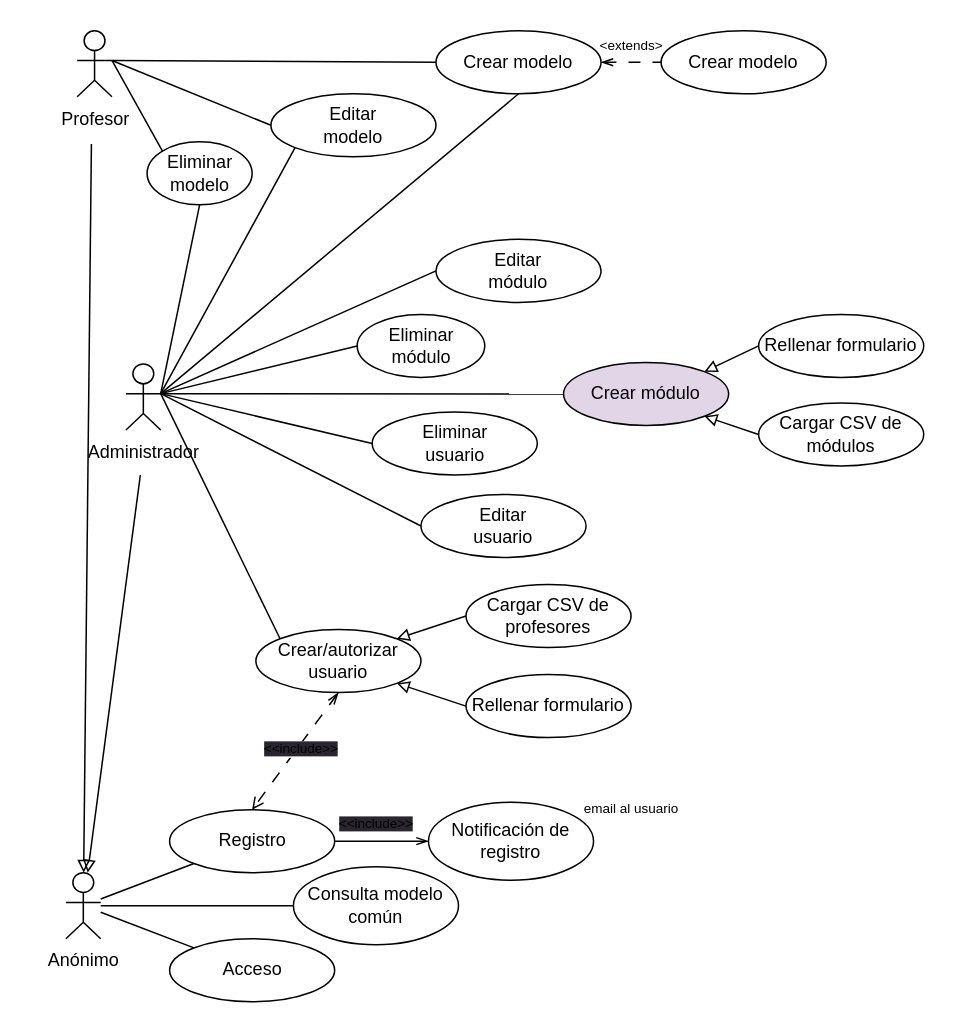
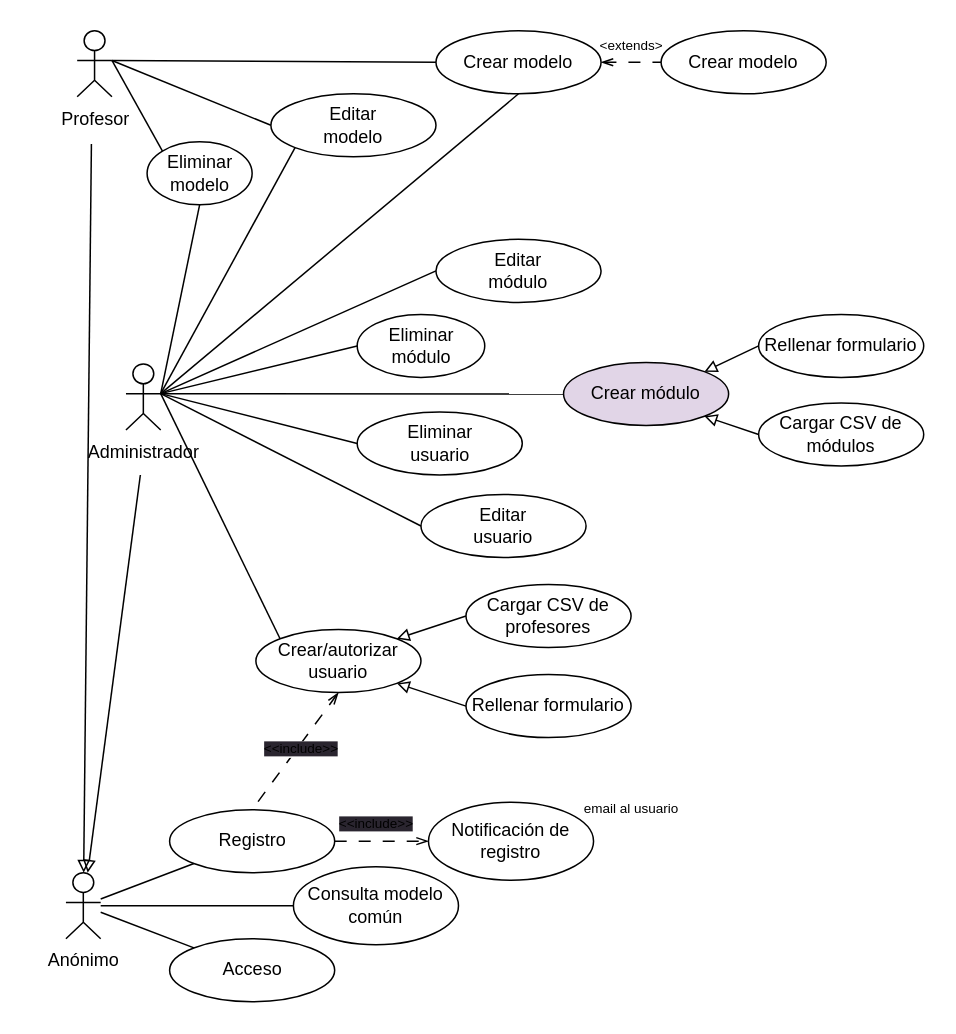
(455, 443) -> (440, 443)
(256, 804) -> (255, 805)
(352, 841) -> (352, 841)
